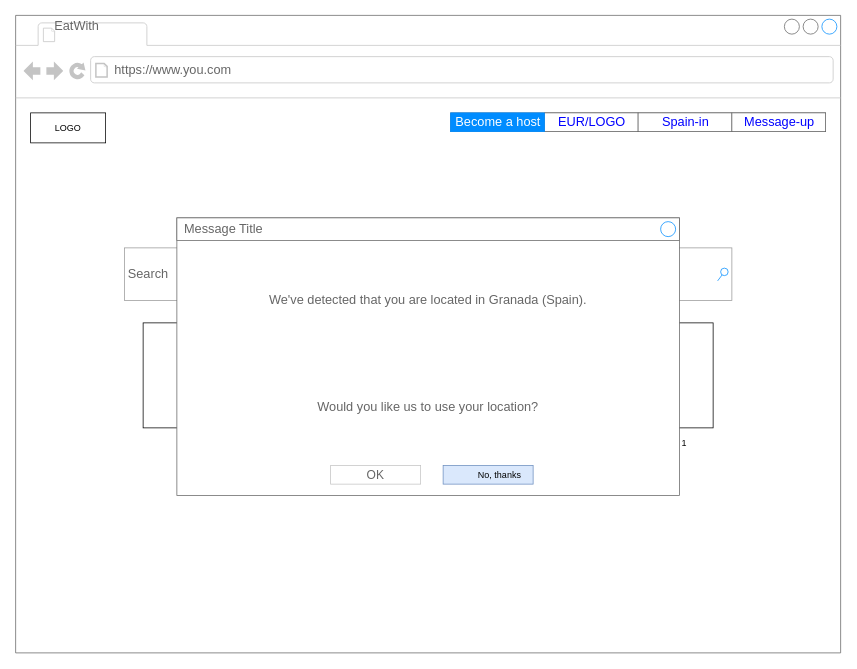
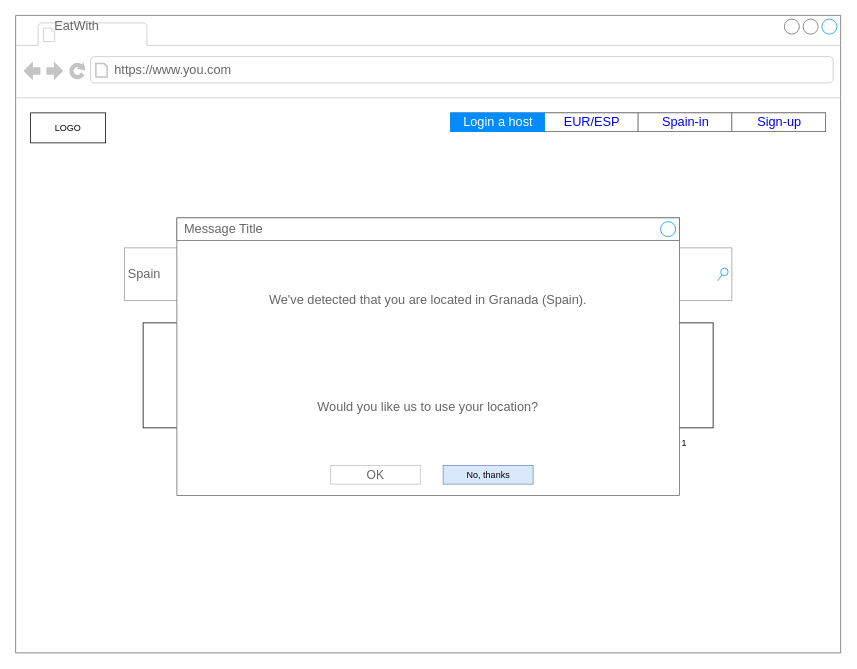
(498, 123) -> (498, 123)
(592, 123) -> (592, 123)
(779, 123) -> (779, 123)
(149, 274) -> (144, 274)
(499, 475) -> (488, 475)
